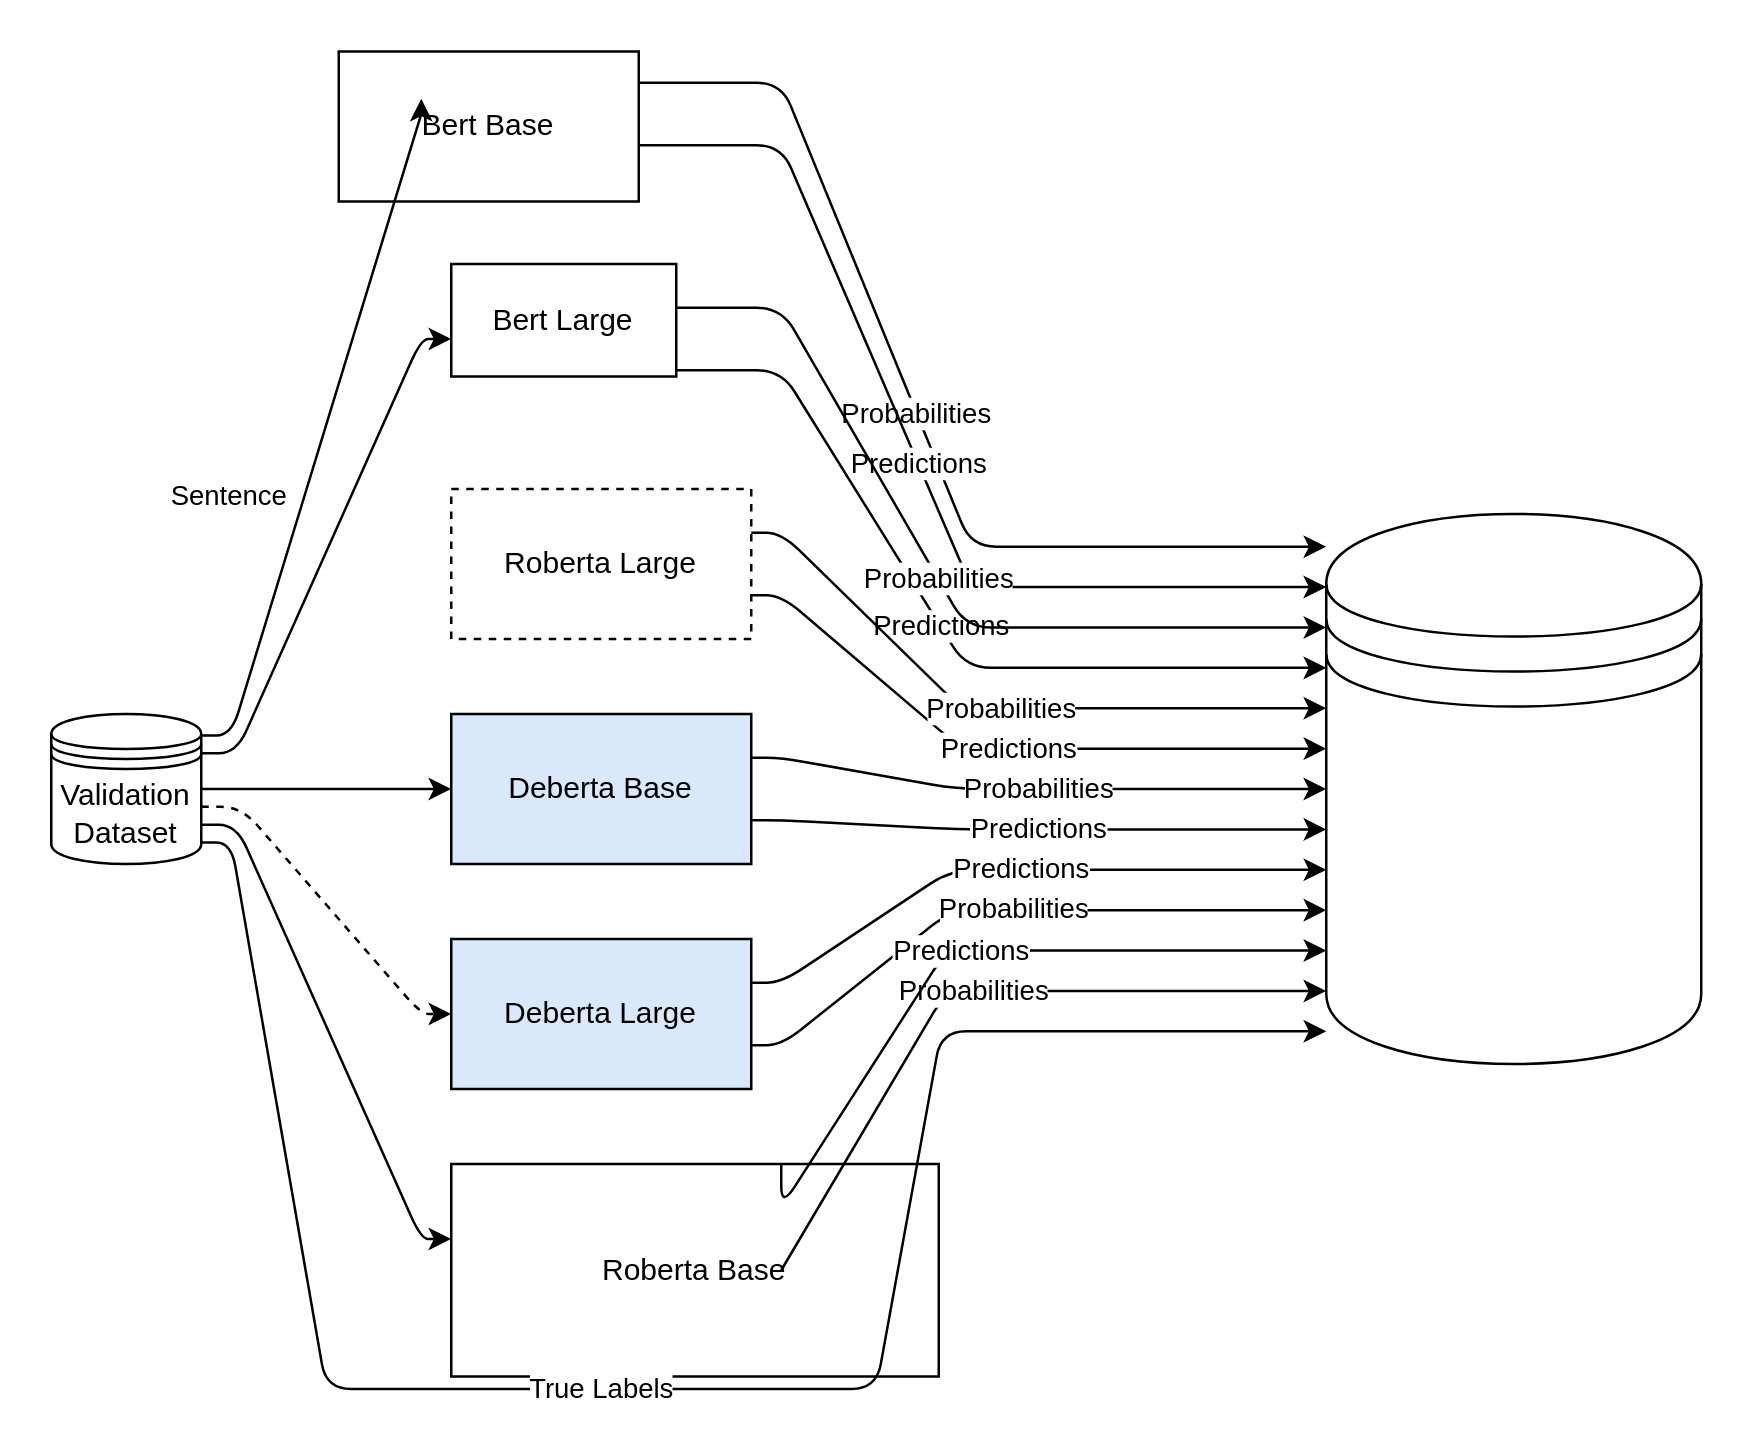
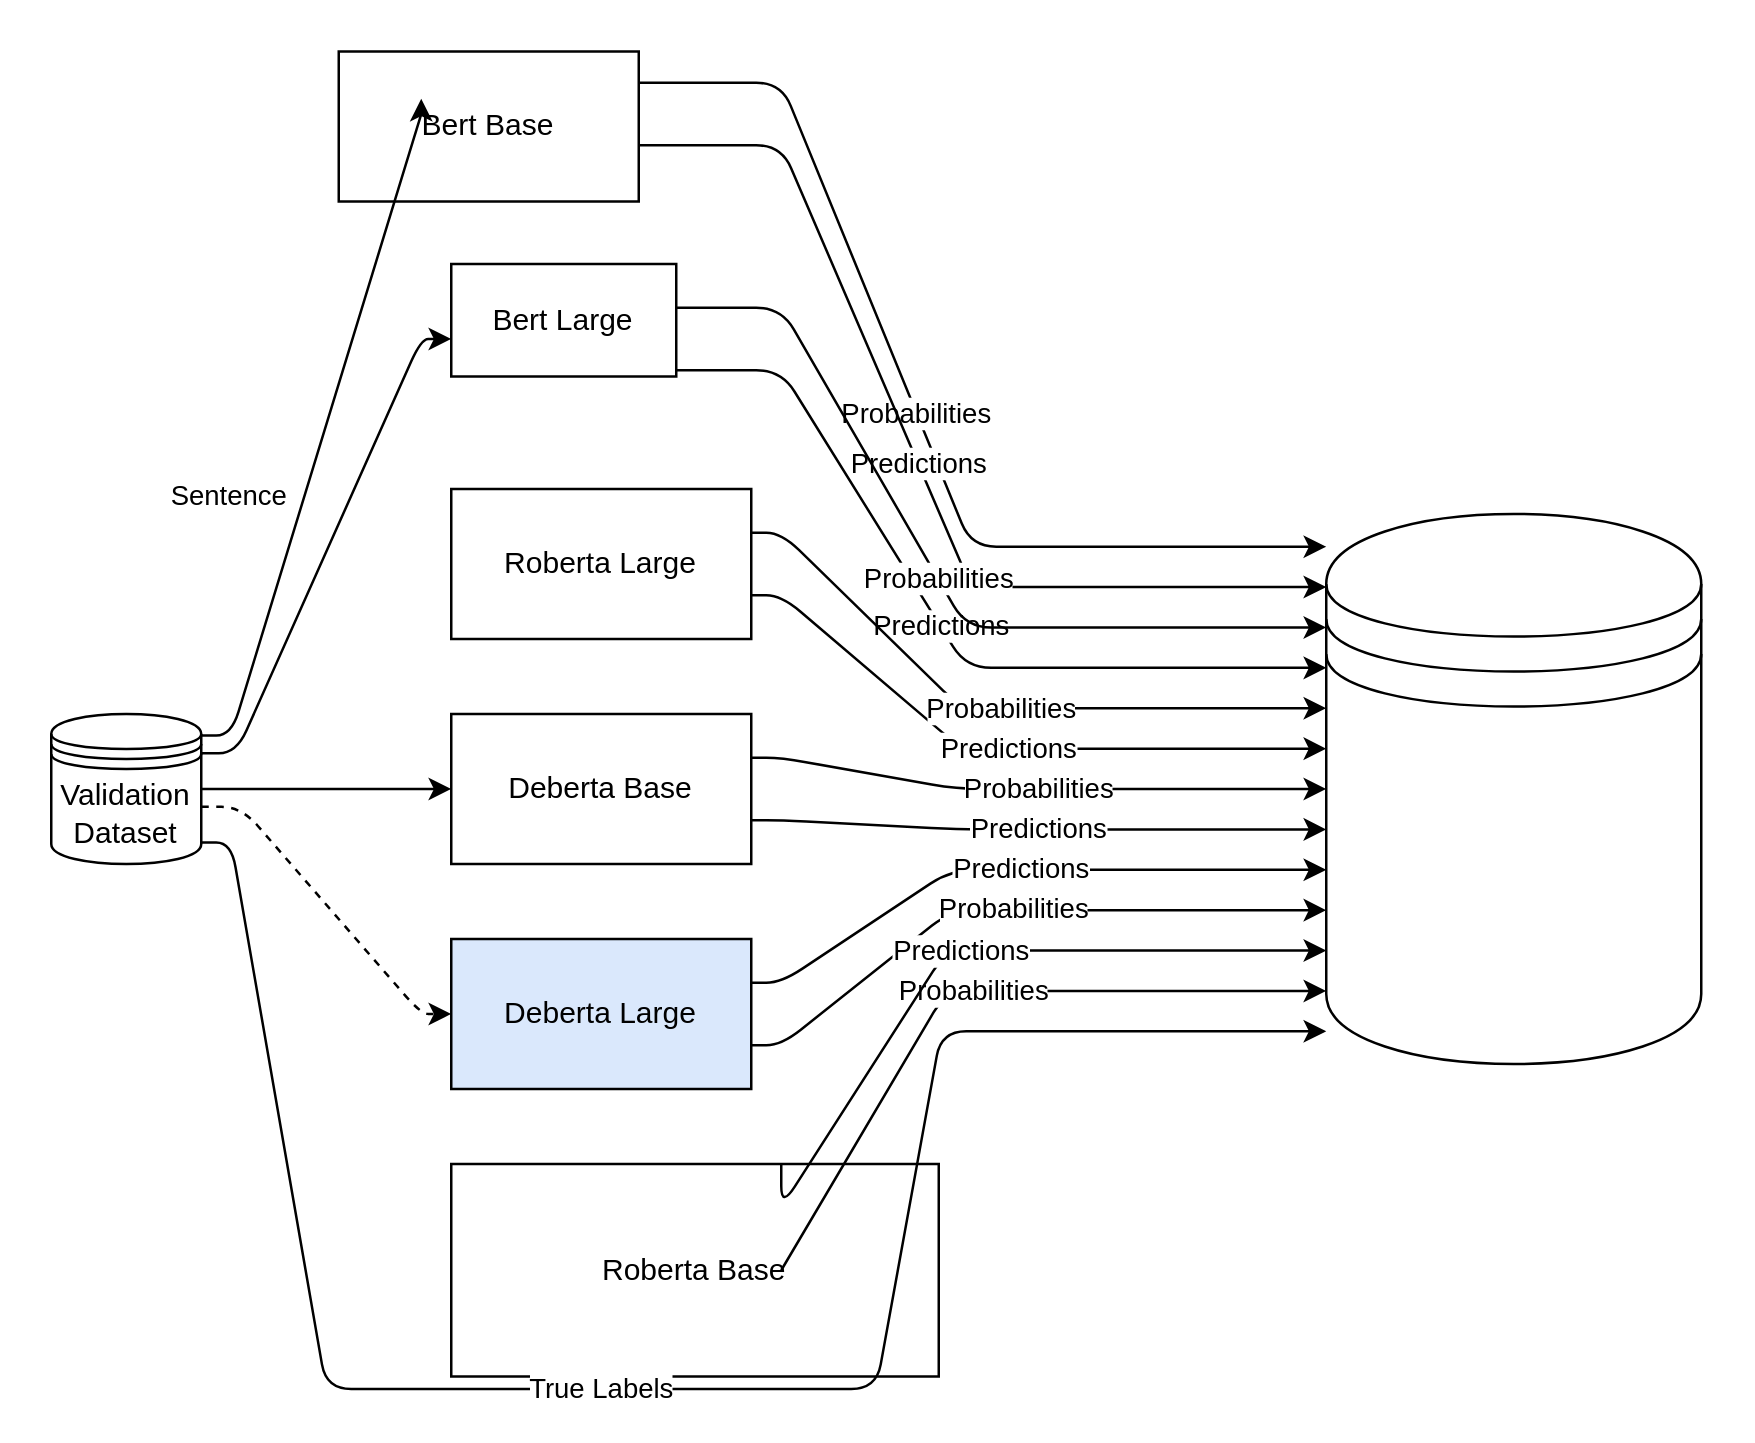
(601, 564) -> (601, 564)
(601, 789) -> (601, 789)
(325, 1023) -> none
